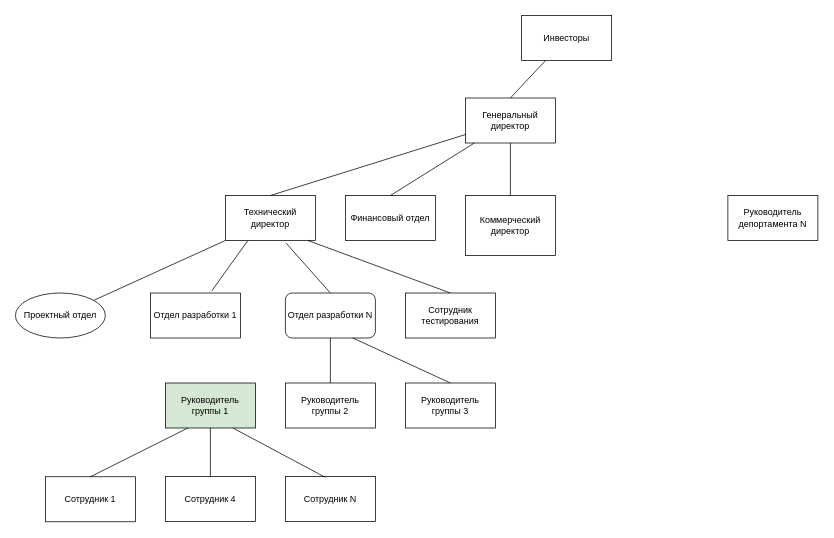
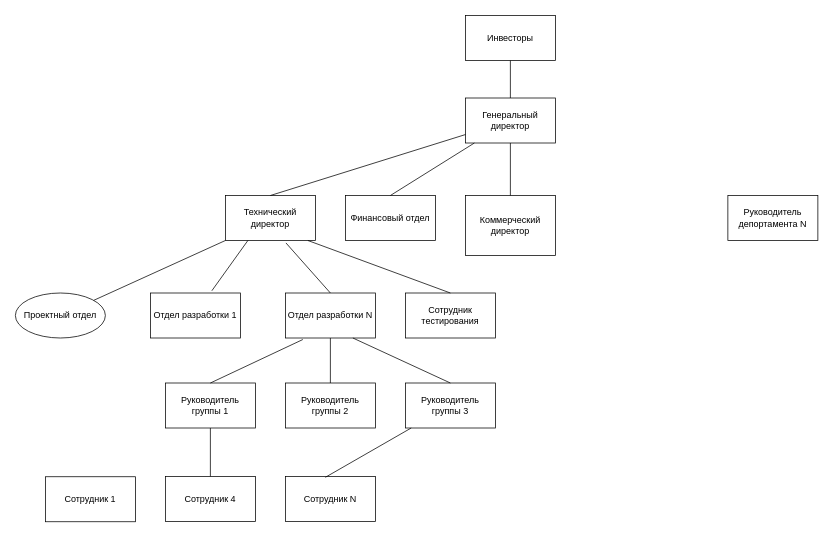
(567, 38) -> (510, 38)
(330, 315) -> (330, 315)
none -> (257, 361)
(210, 405) -> (210, 405)
(139, 452) -> none
(279, 453) -> (369, 452)
